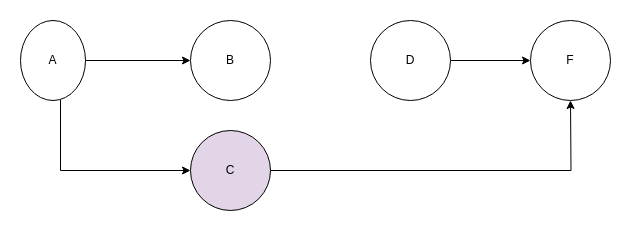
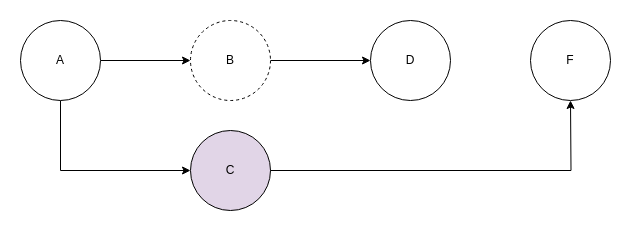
(53, 61) -> (61, 61)
(231, 61) -> (231, 61)
none -> (317, 61)
(487, 61) -> none
